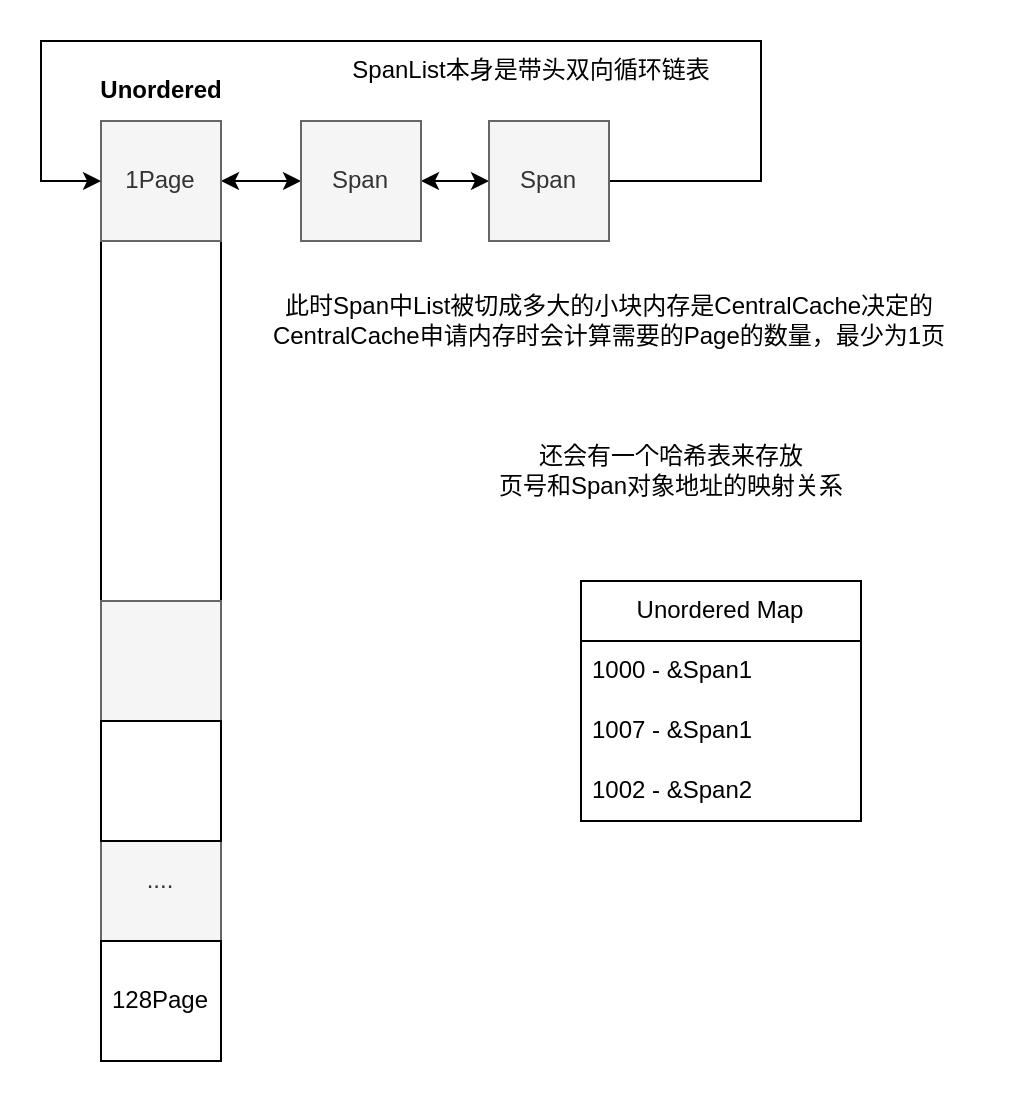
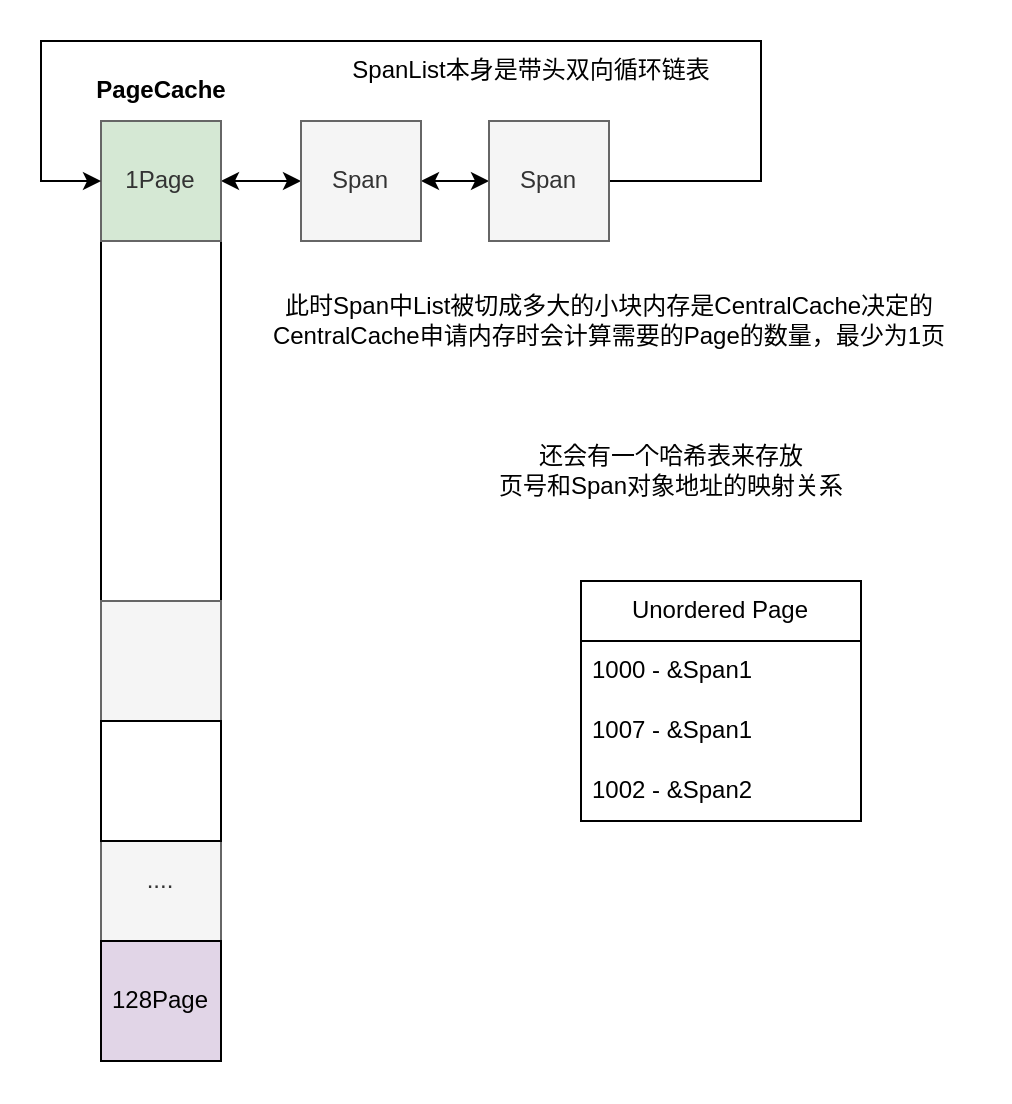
(162, 91) -> (162, 91)
(161, 181) -> (161, 181)
(721, 611) -> (721, 611)
(161, 1001) -> (161, 1001)
